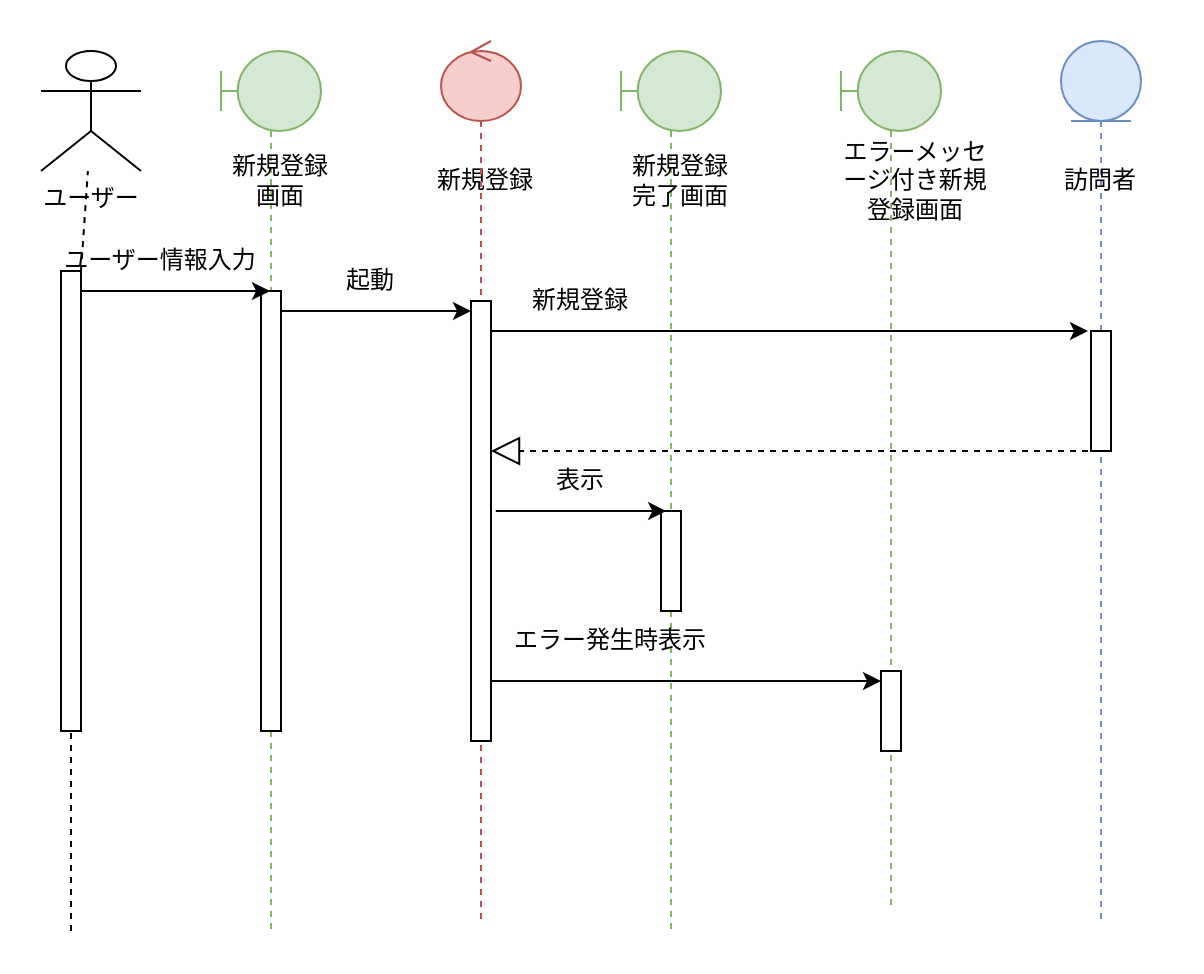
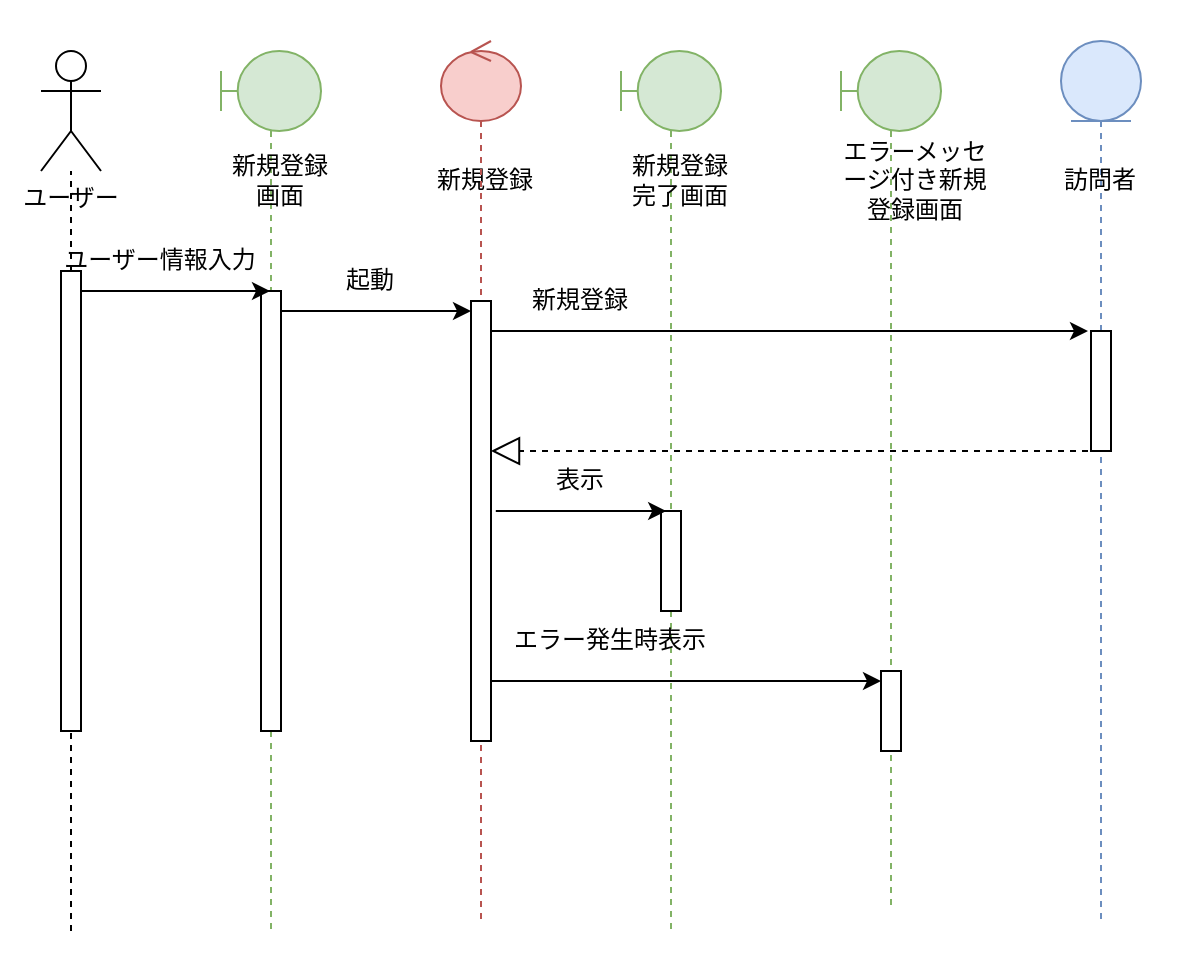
(91, 111) -> (71, 111)
